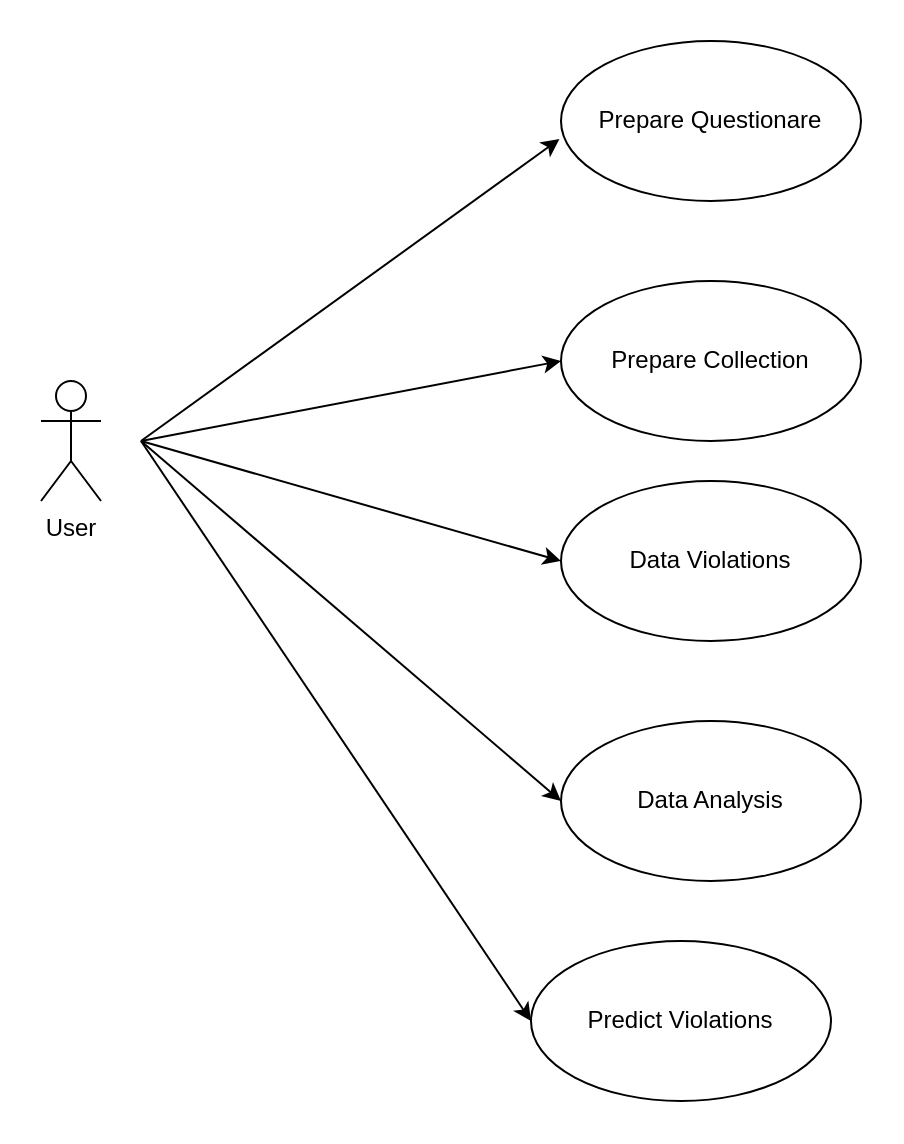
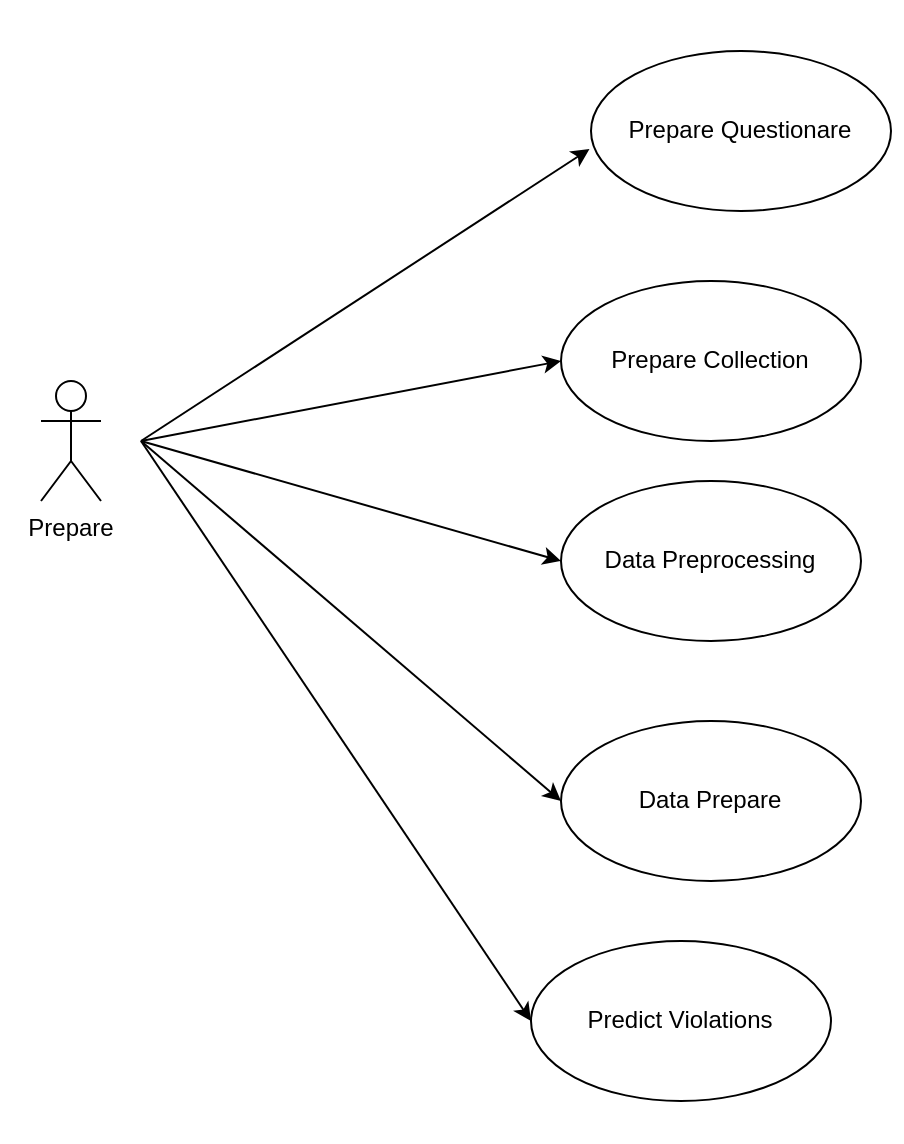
(711, 121) -> (741, 131)
(72, 529) -> (72, 529)
(711, 561) -> (711, 561)
(711, 801) -> (711, 801)
